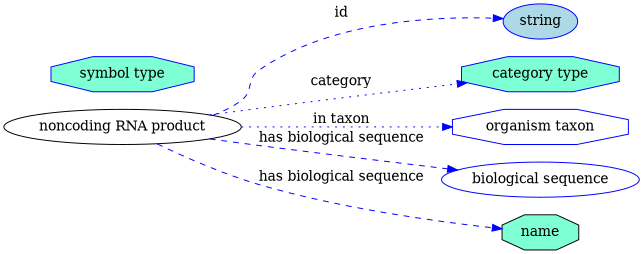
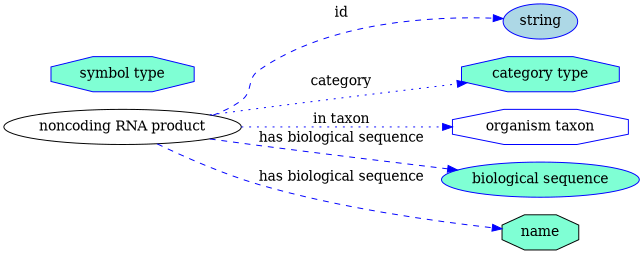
(540, 180) -> (540, 180)
